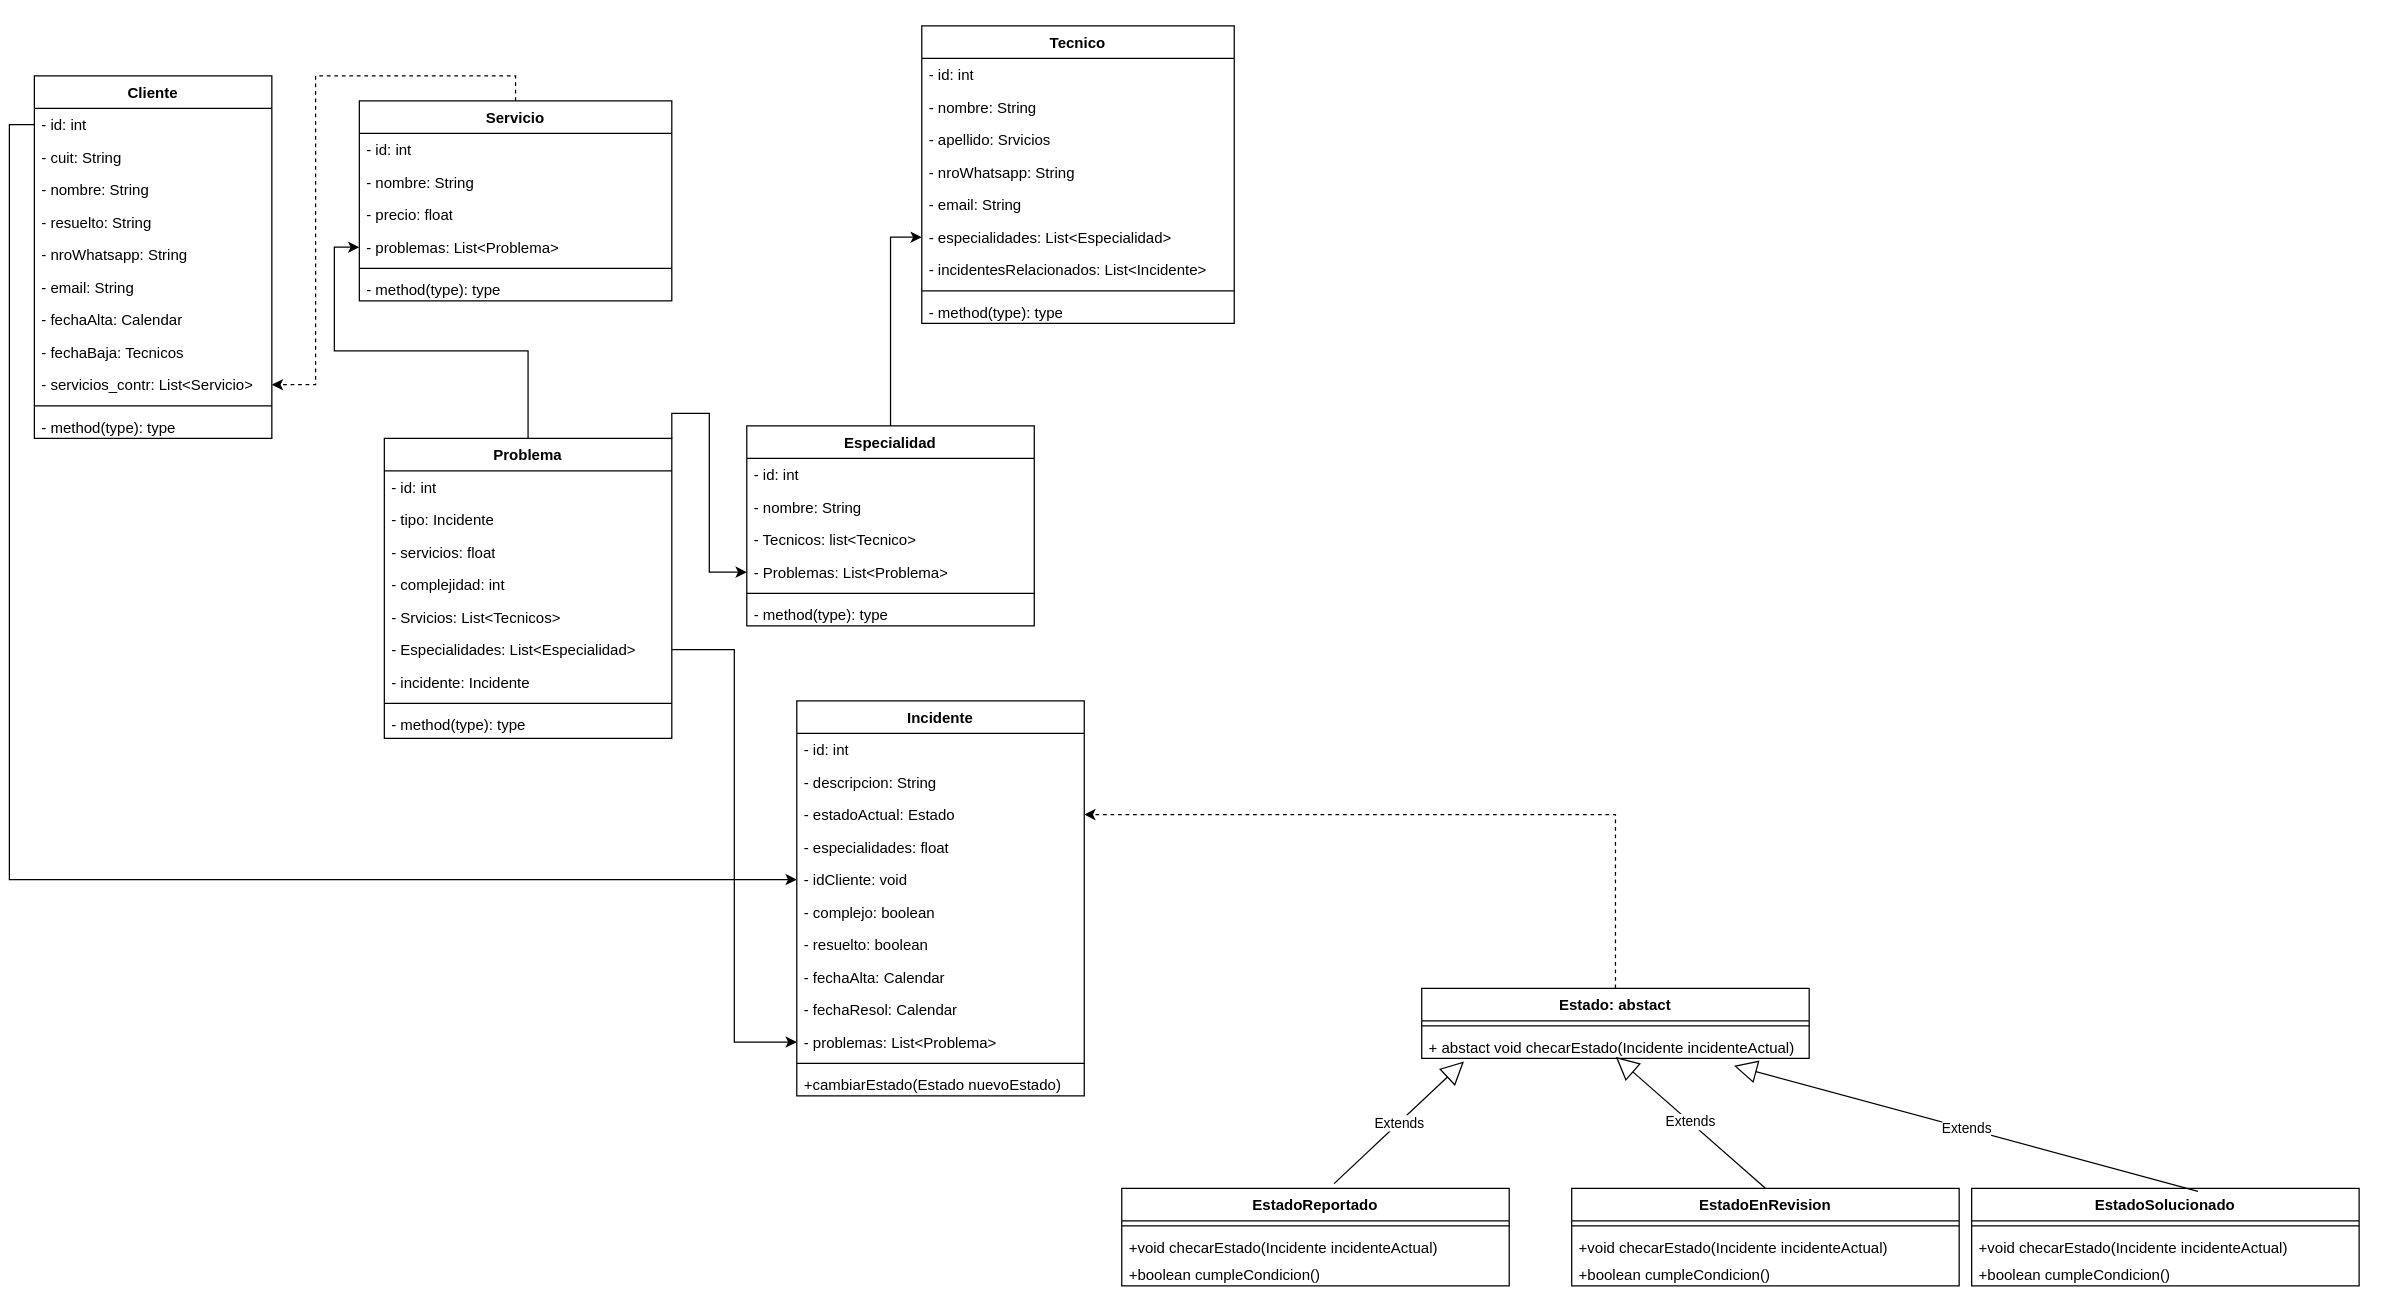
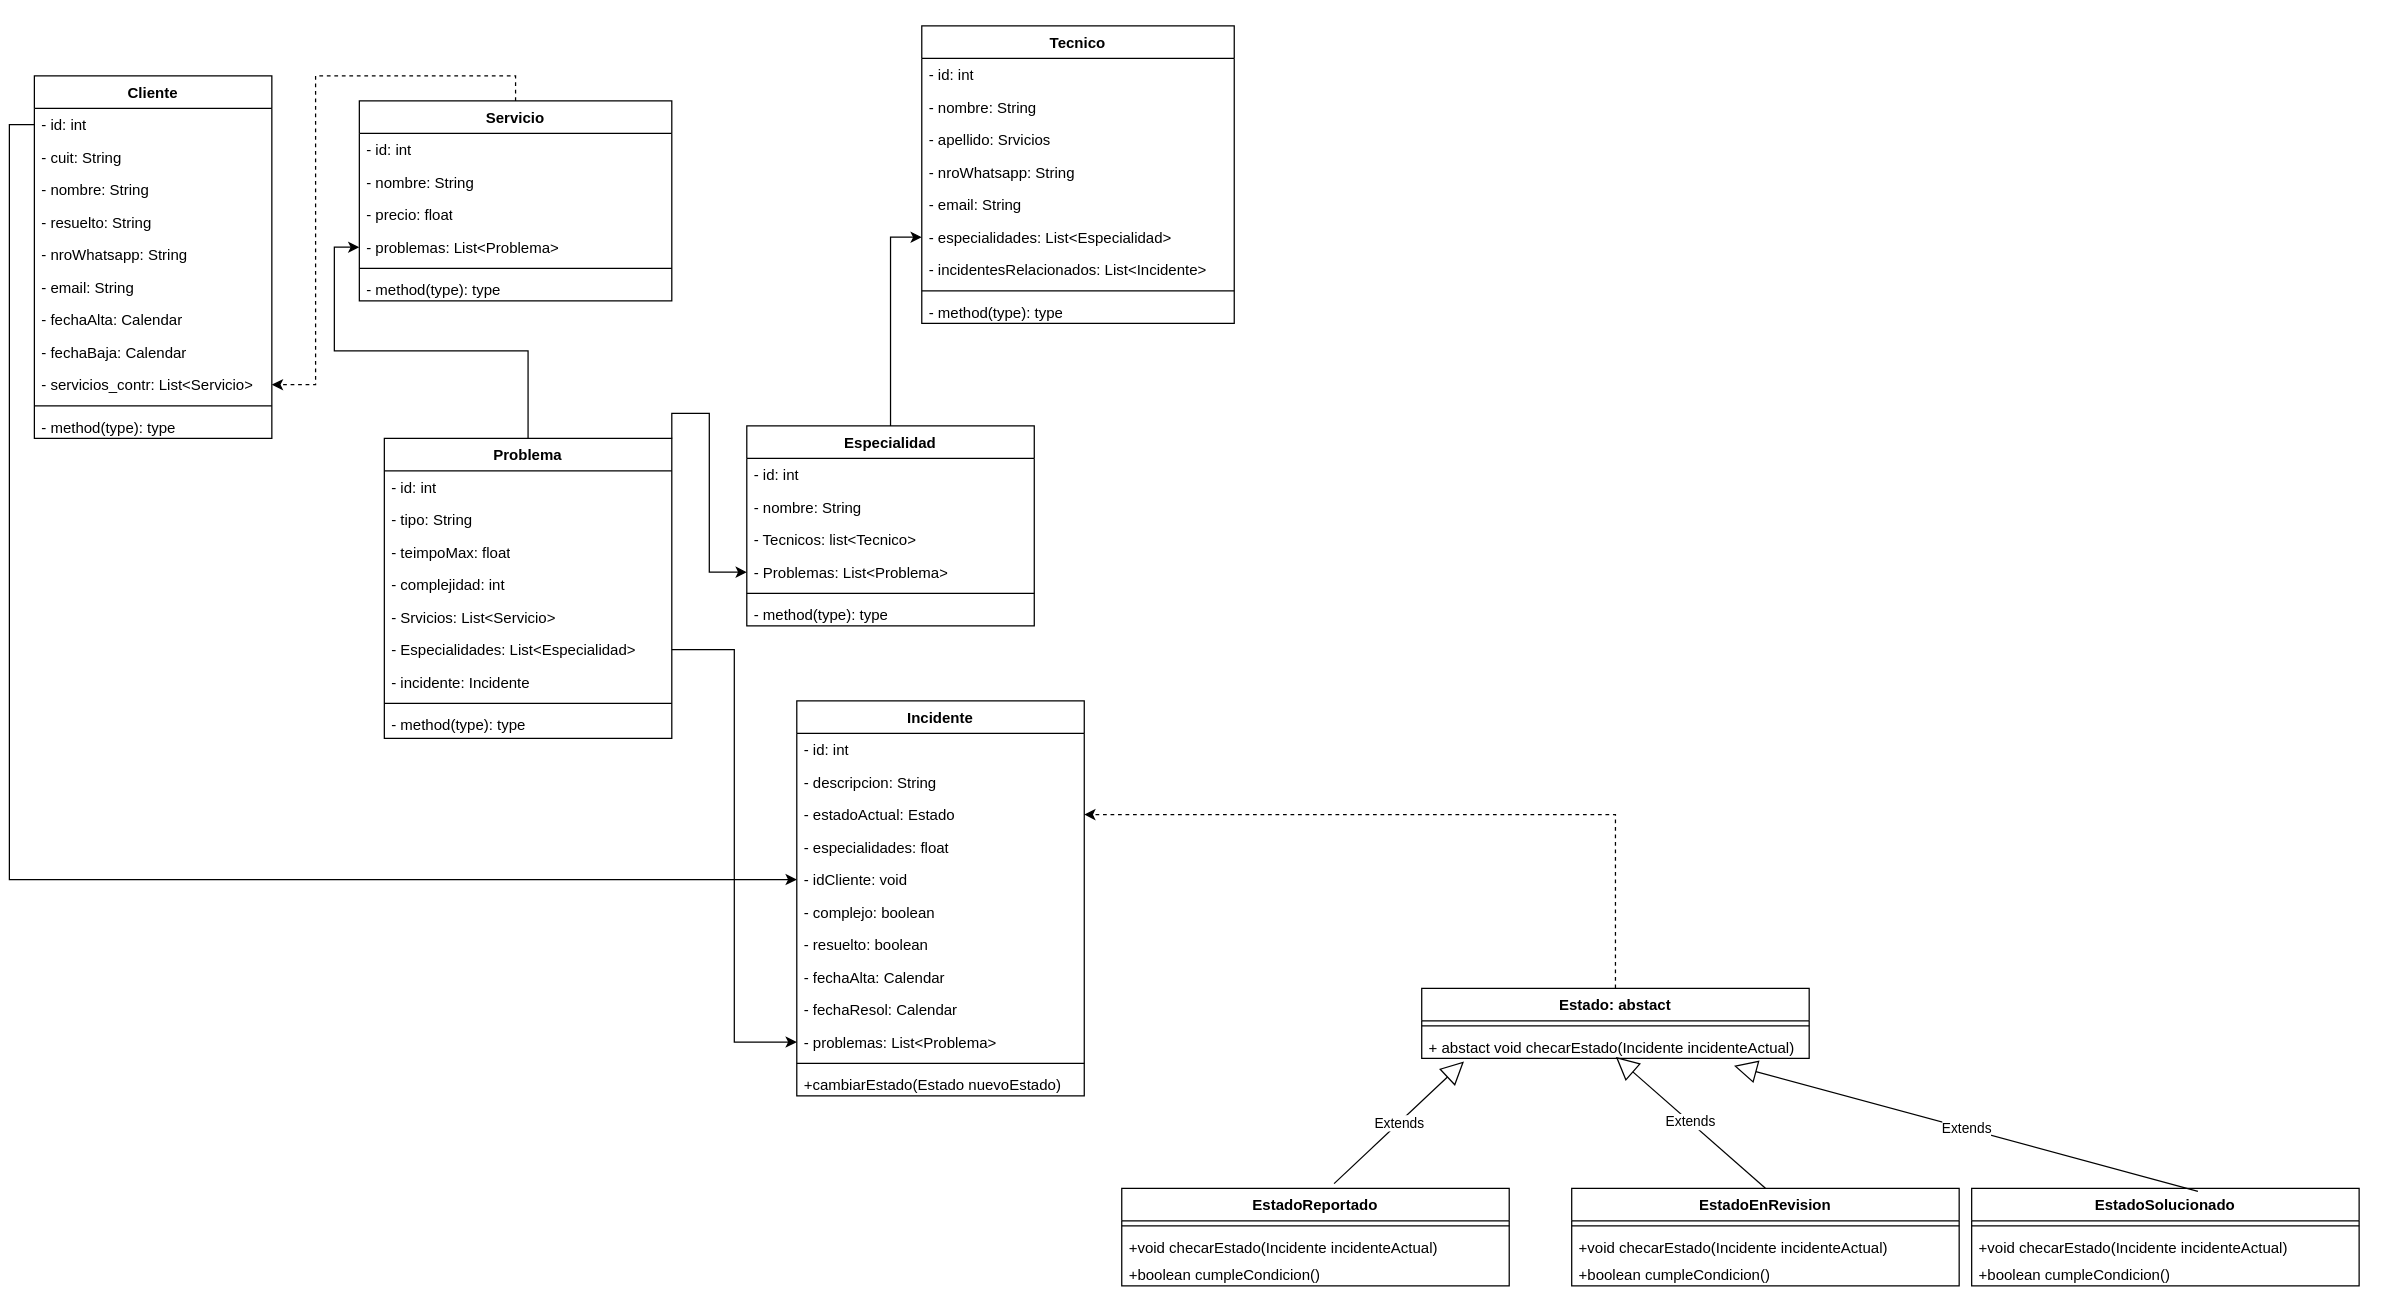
(122, 353) -> (122, 353)
(454, 521) -> (441, 521)
(456, 553) -> (458, 553)
(487, 618) -> (485, 618)
